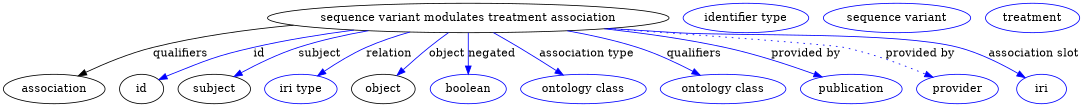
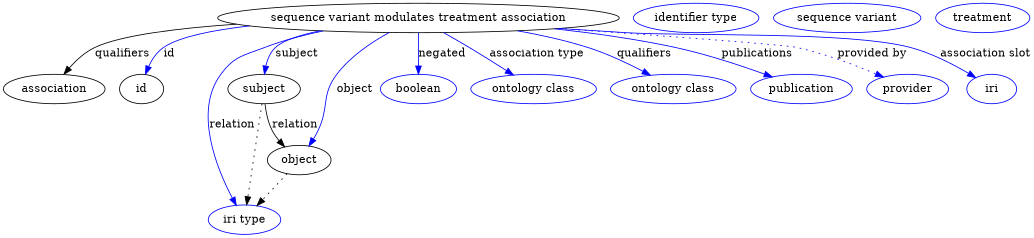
(806, 53) -> (757, 53)
none -> (269, 124)
none -> (255, 150)
none -> (275, 187)
